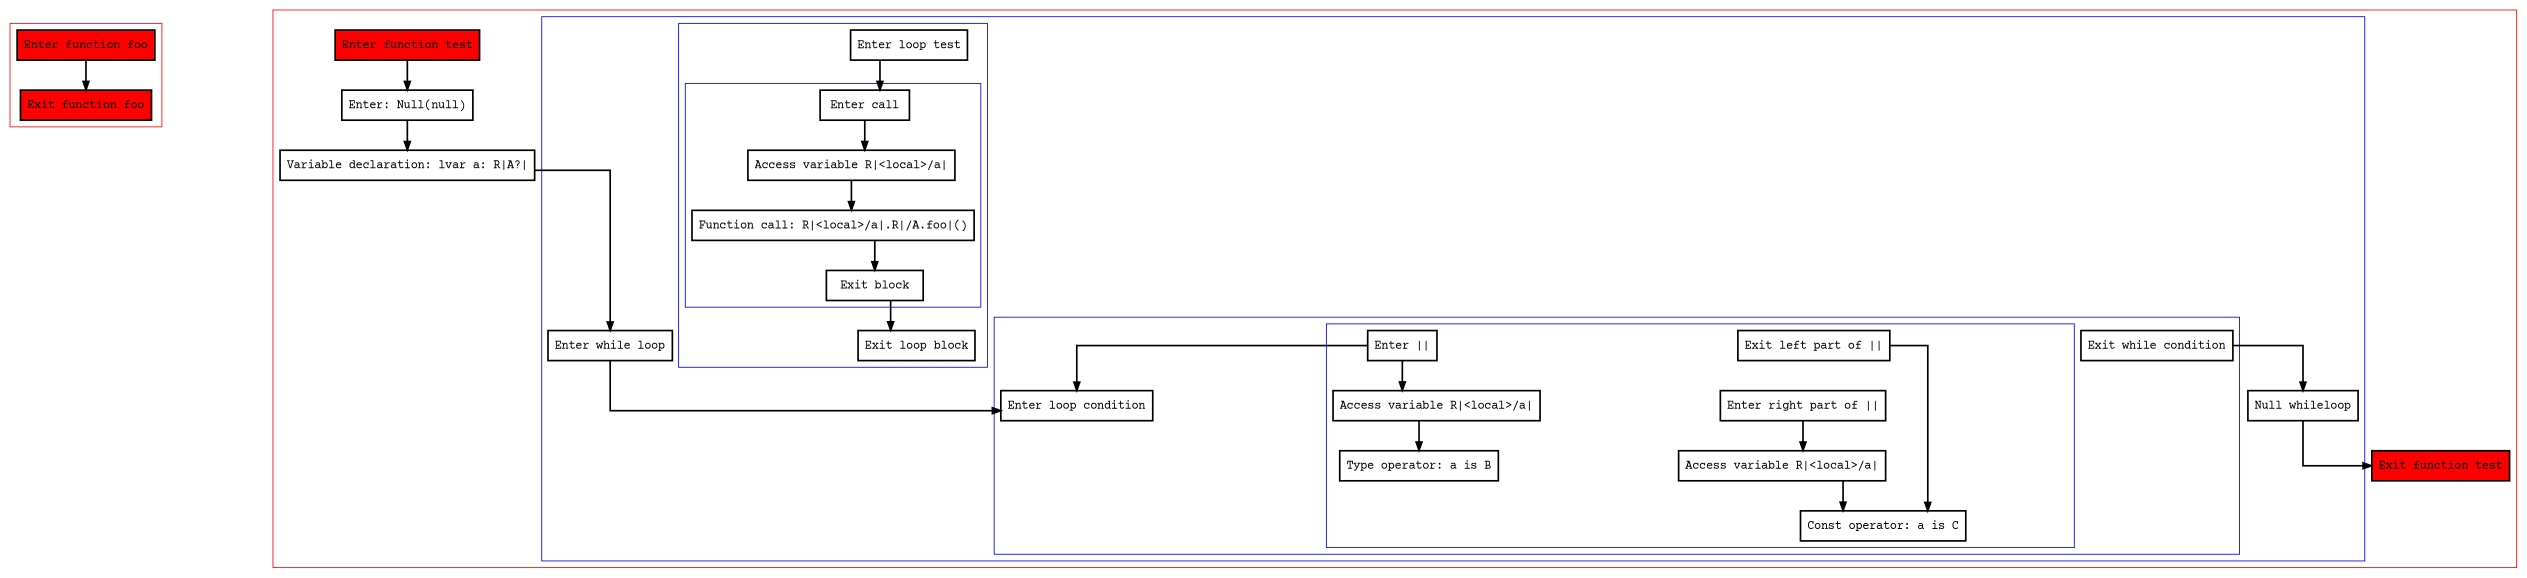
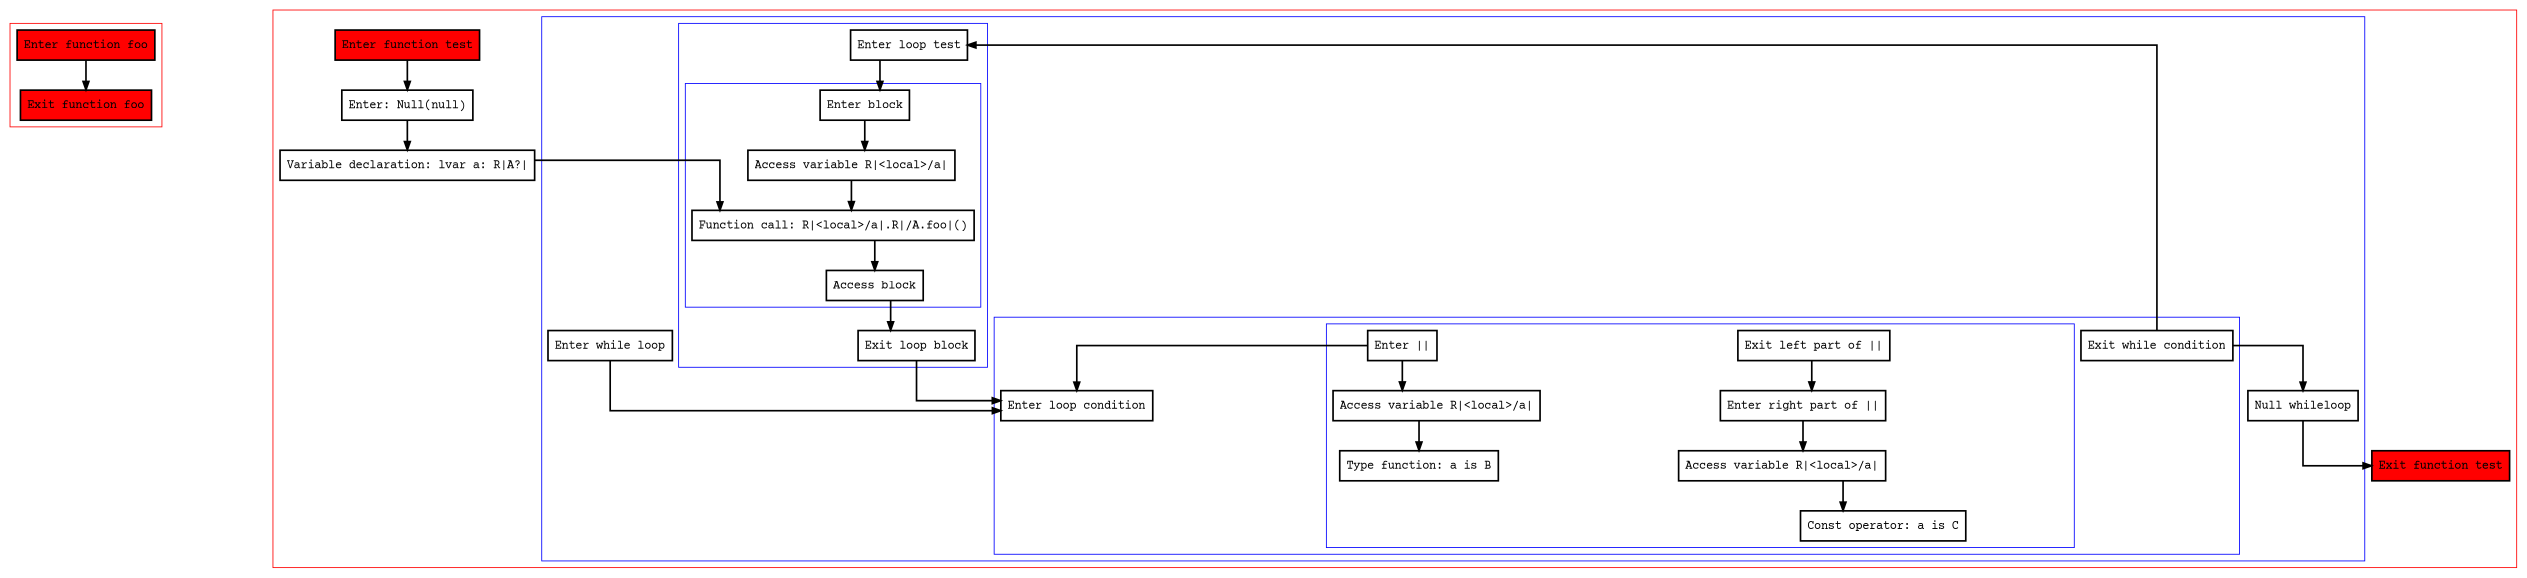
none -> (1709, 45)
(865, 105) -> (865, 105)
(610, 208) -> (648, 160)
(875, 285) -> (875, 285)
none -> (934, 401)
(1928, 405) -> (1812, 371)
(1419, 466) -> (1419, 466)
